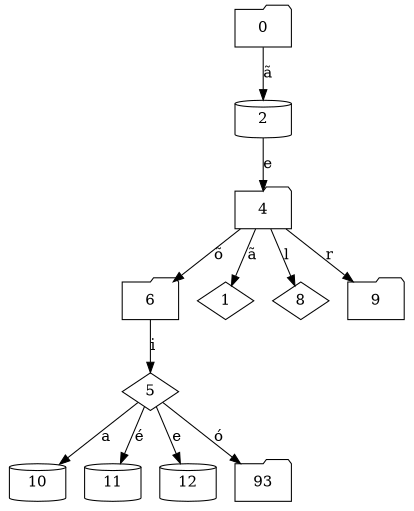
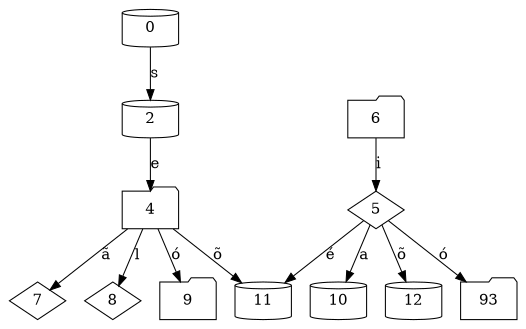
(263, 28) -> (150, 28)
(268, 74) -> (155, 74)
(211, 252) -> (203, 253)
(330, 255) -> (176, 255)
(226, 301) -> (38, 301)
(177, 437) -> (402, 255)
